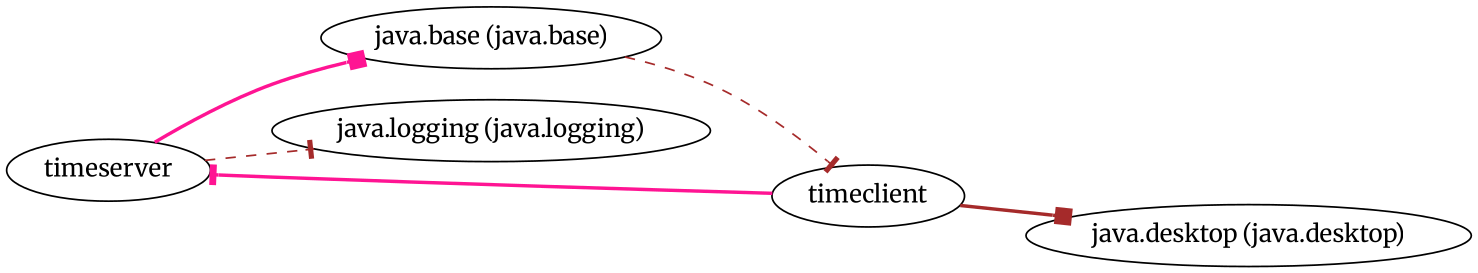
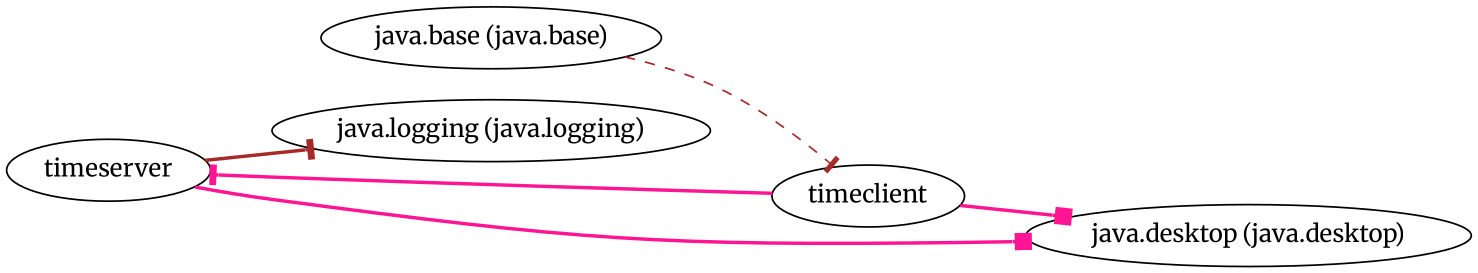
(247, 94) -> (602, 236)
(255, 155) -> (255, 155)
(1007, 210) -> (1007, 210)
